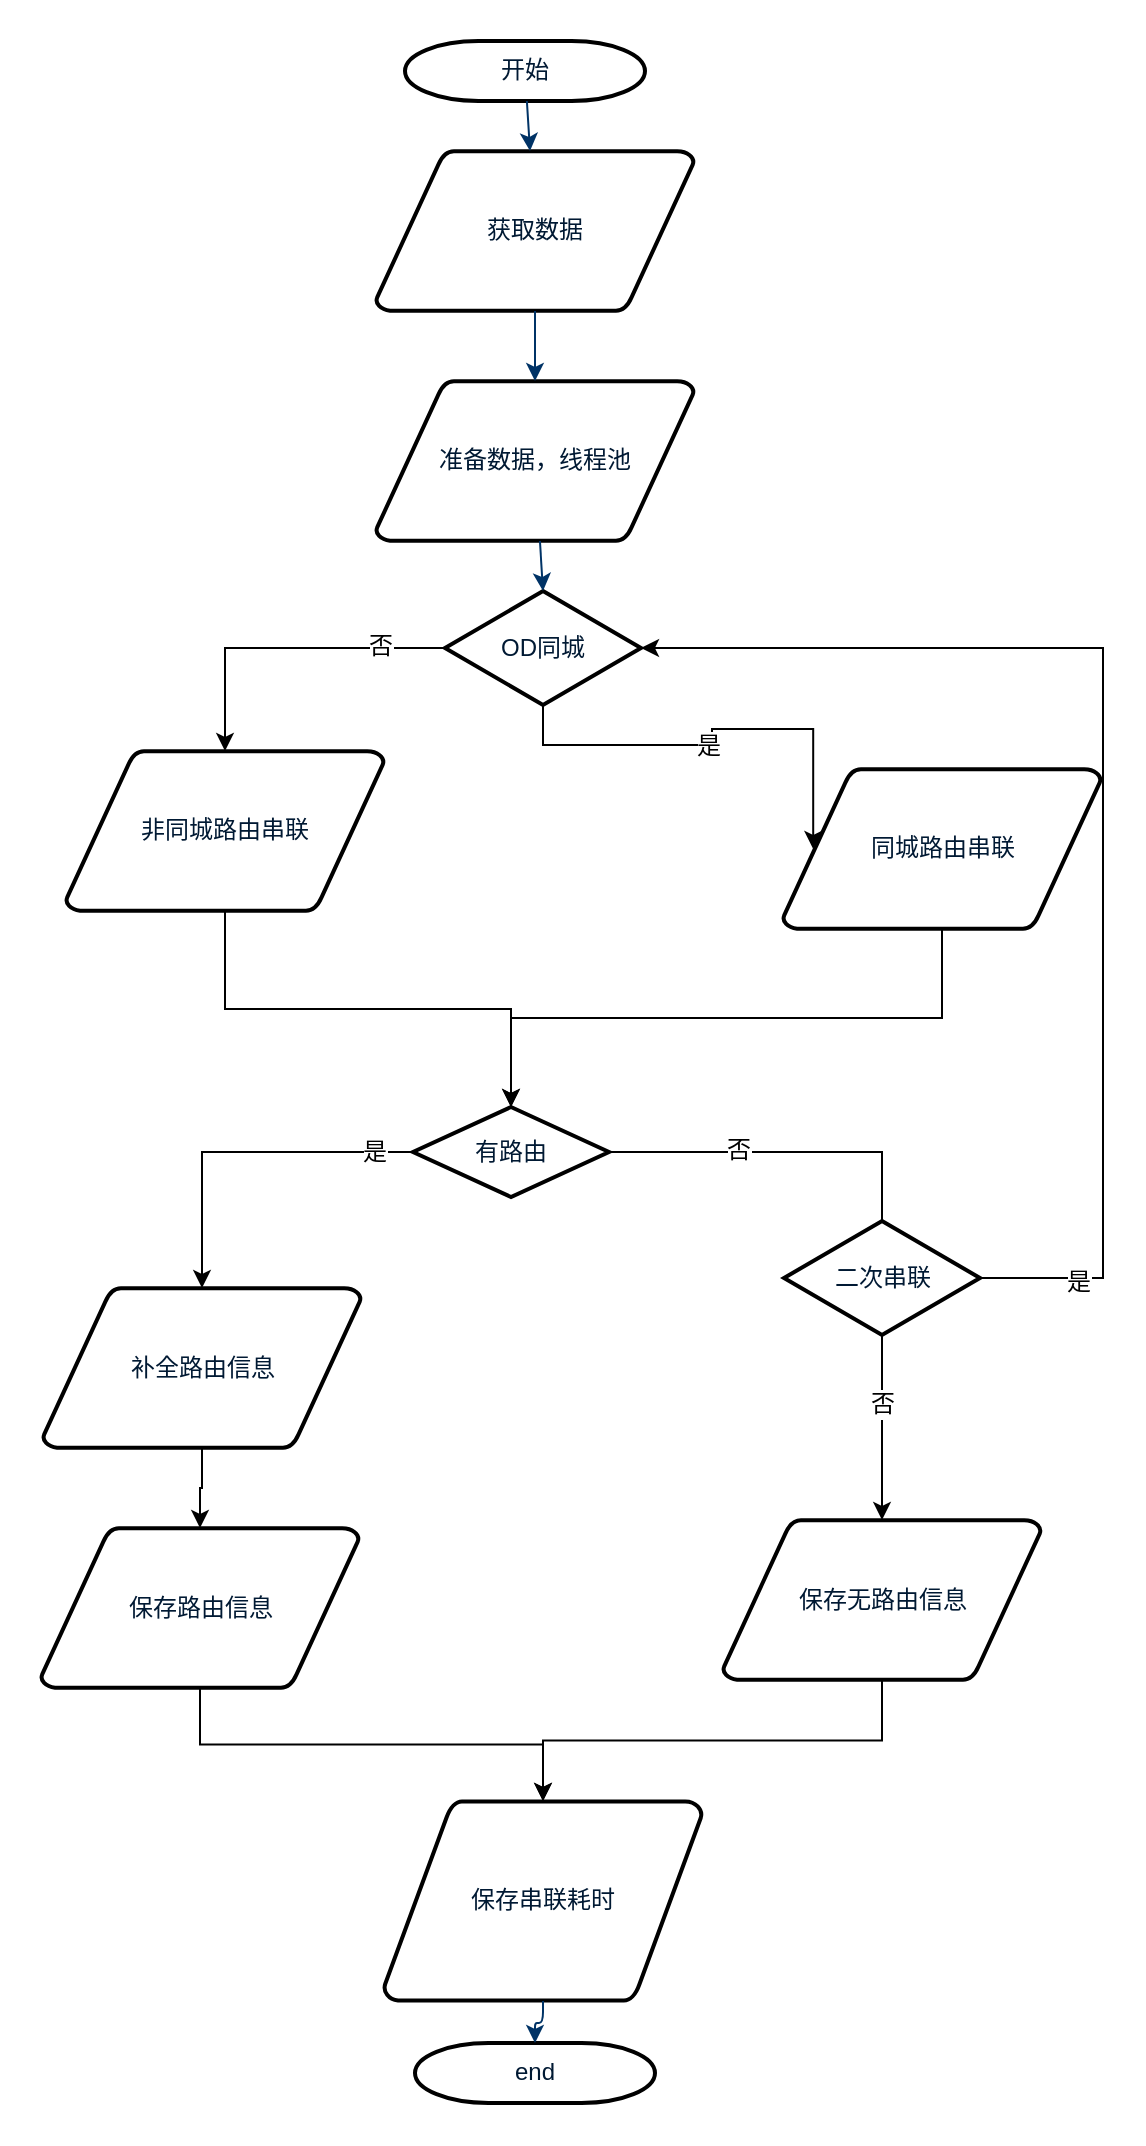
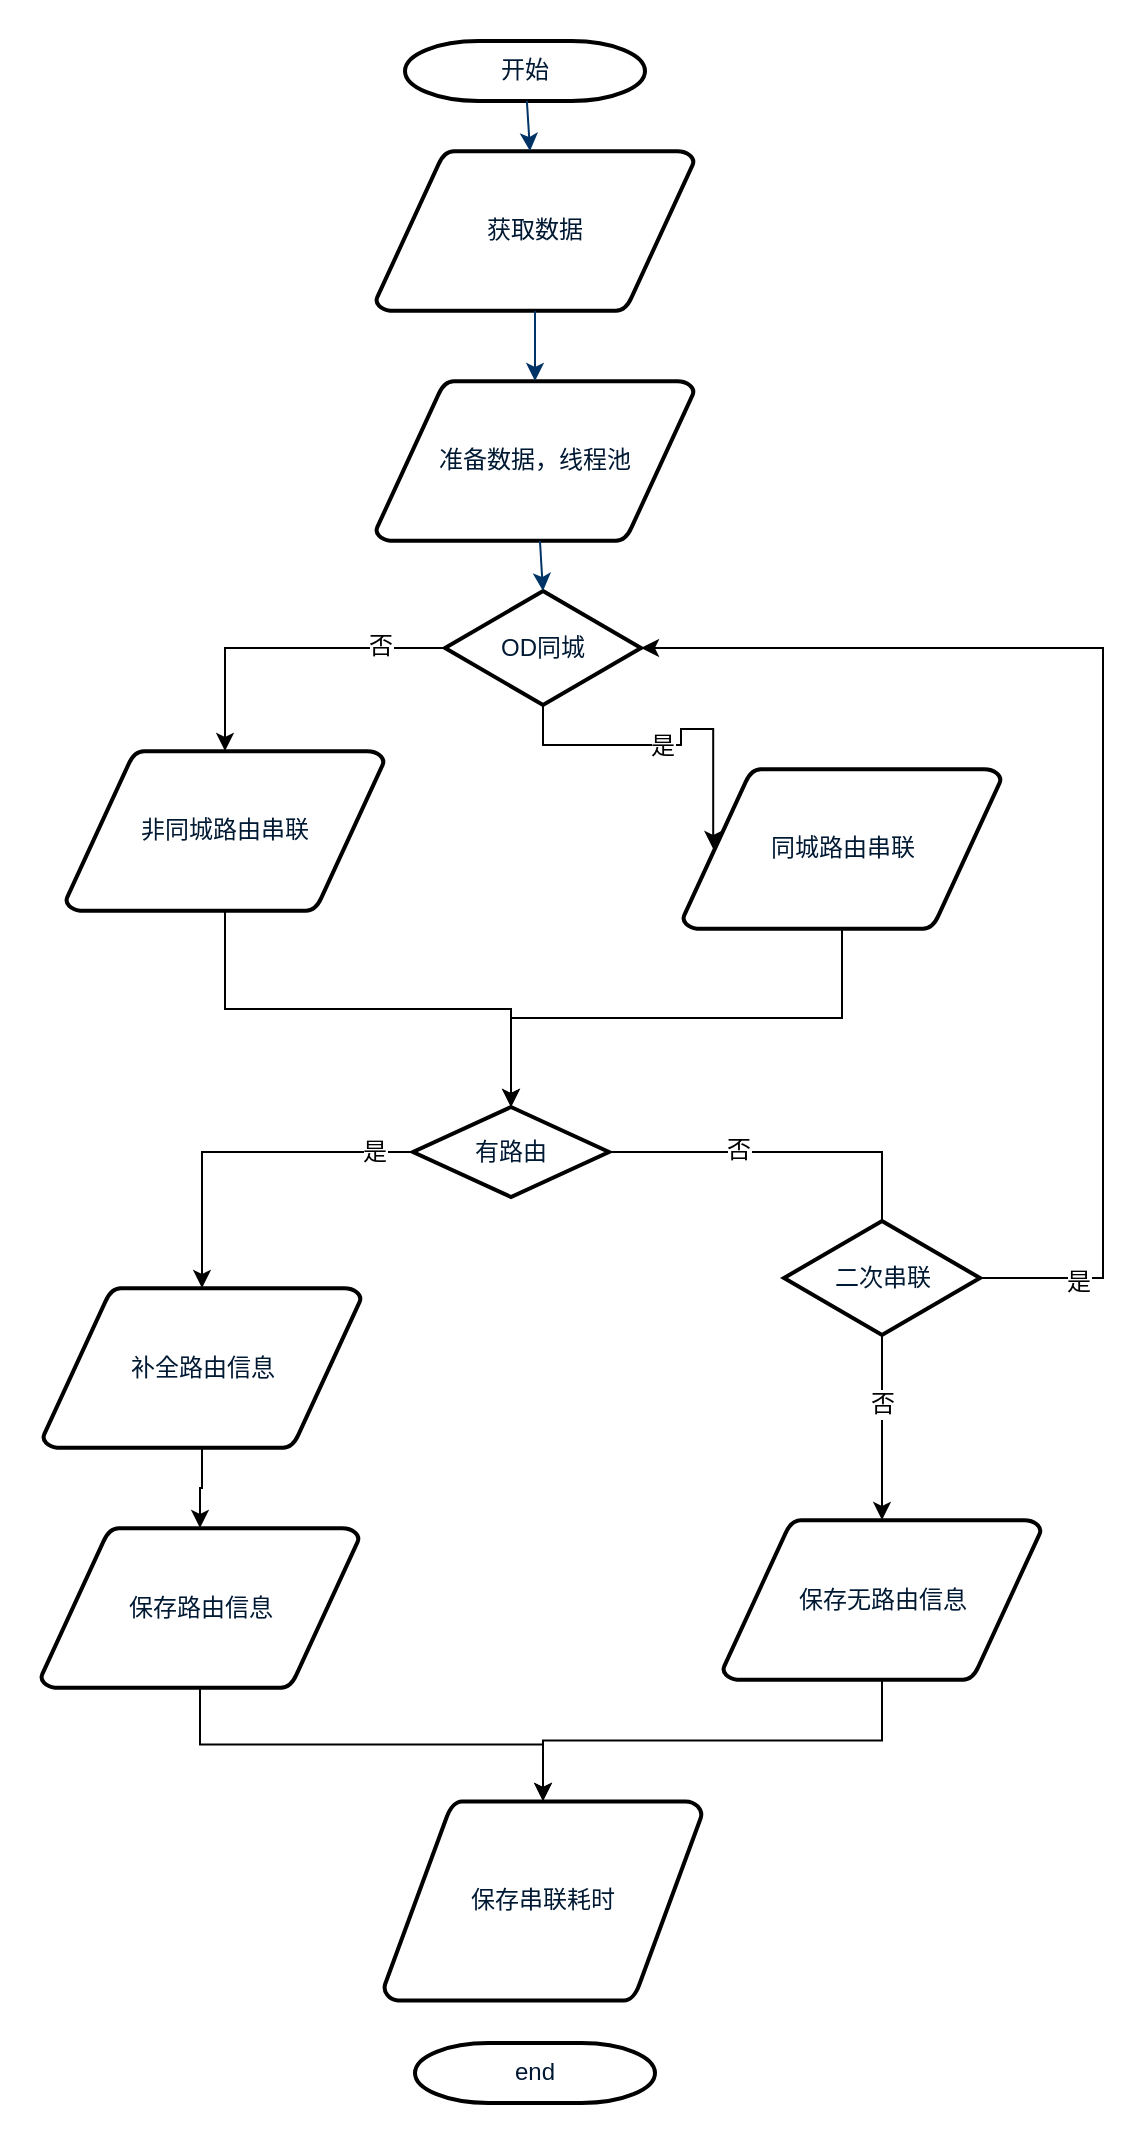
(942, 849) -> (842, 849)
(542, 2021) -> none
